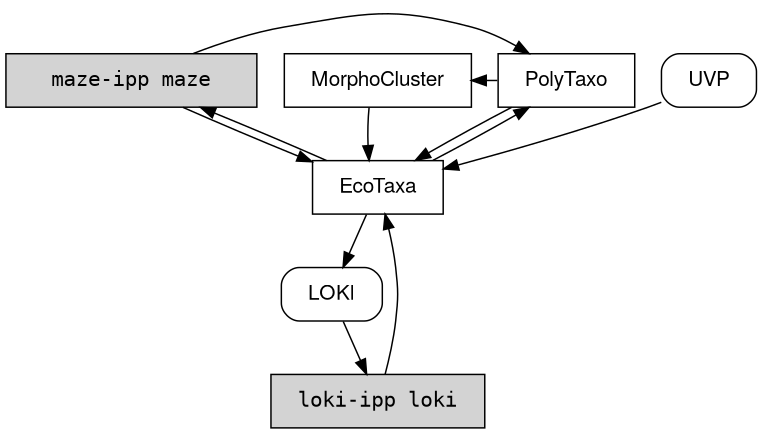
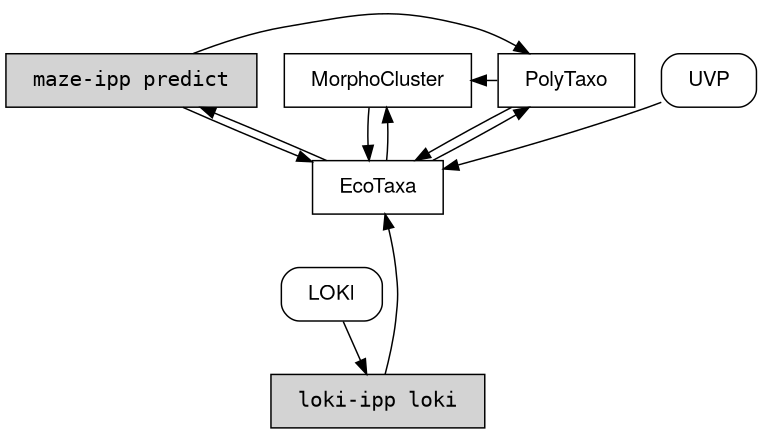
(131, 80) -> (131, 80)
(358, 234) -> (388, 142)
